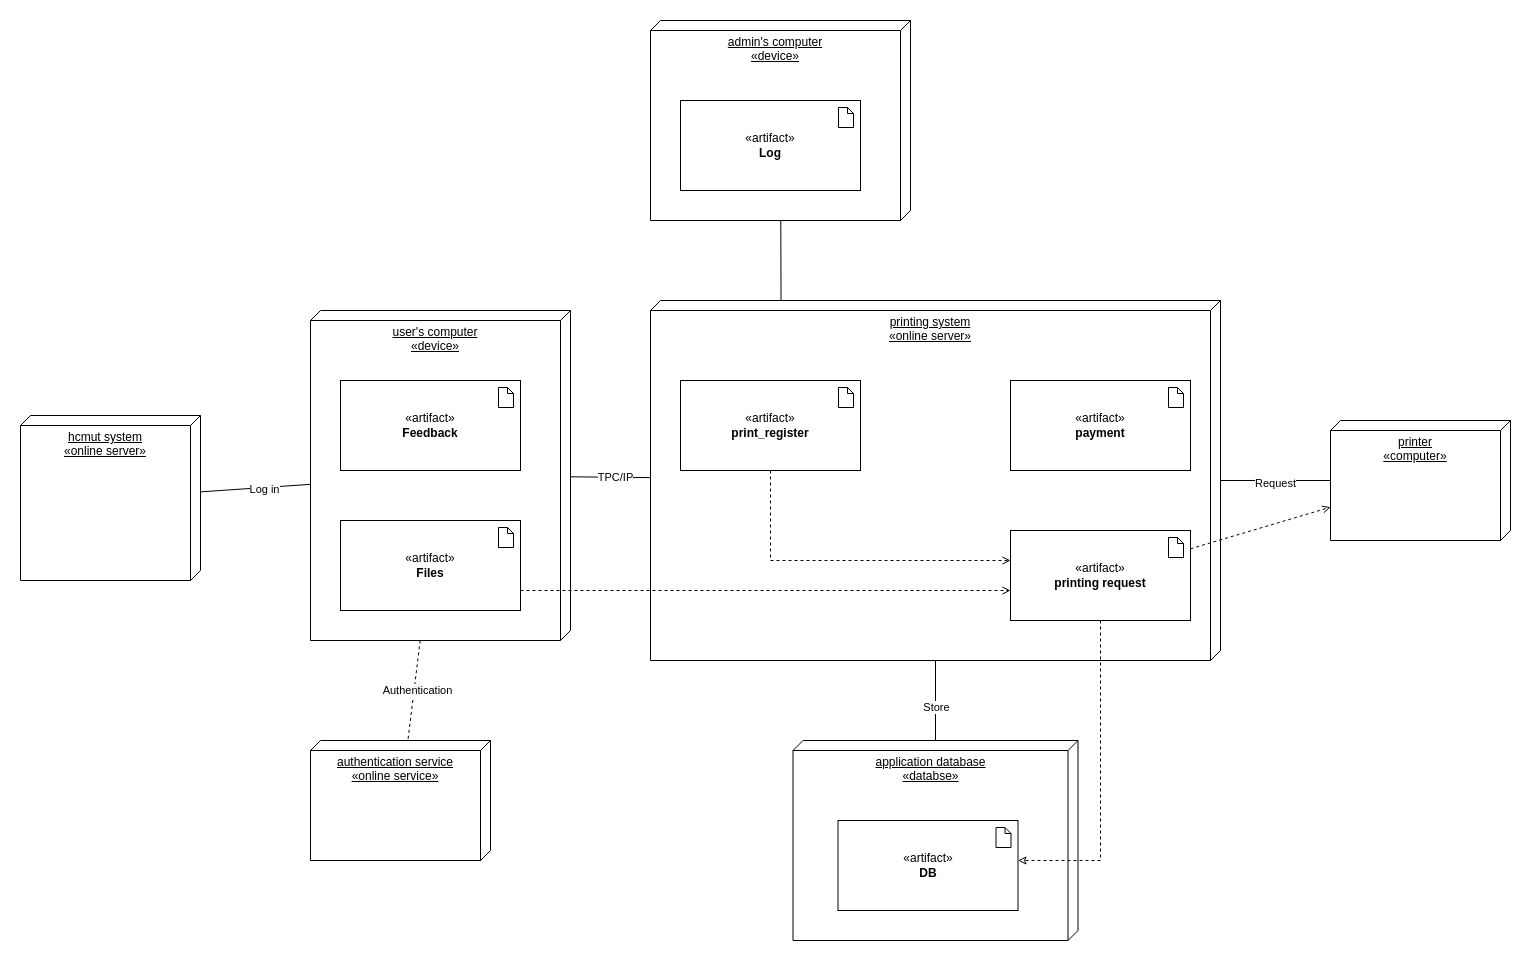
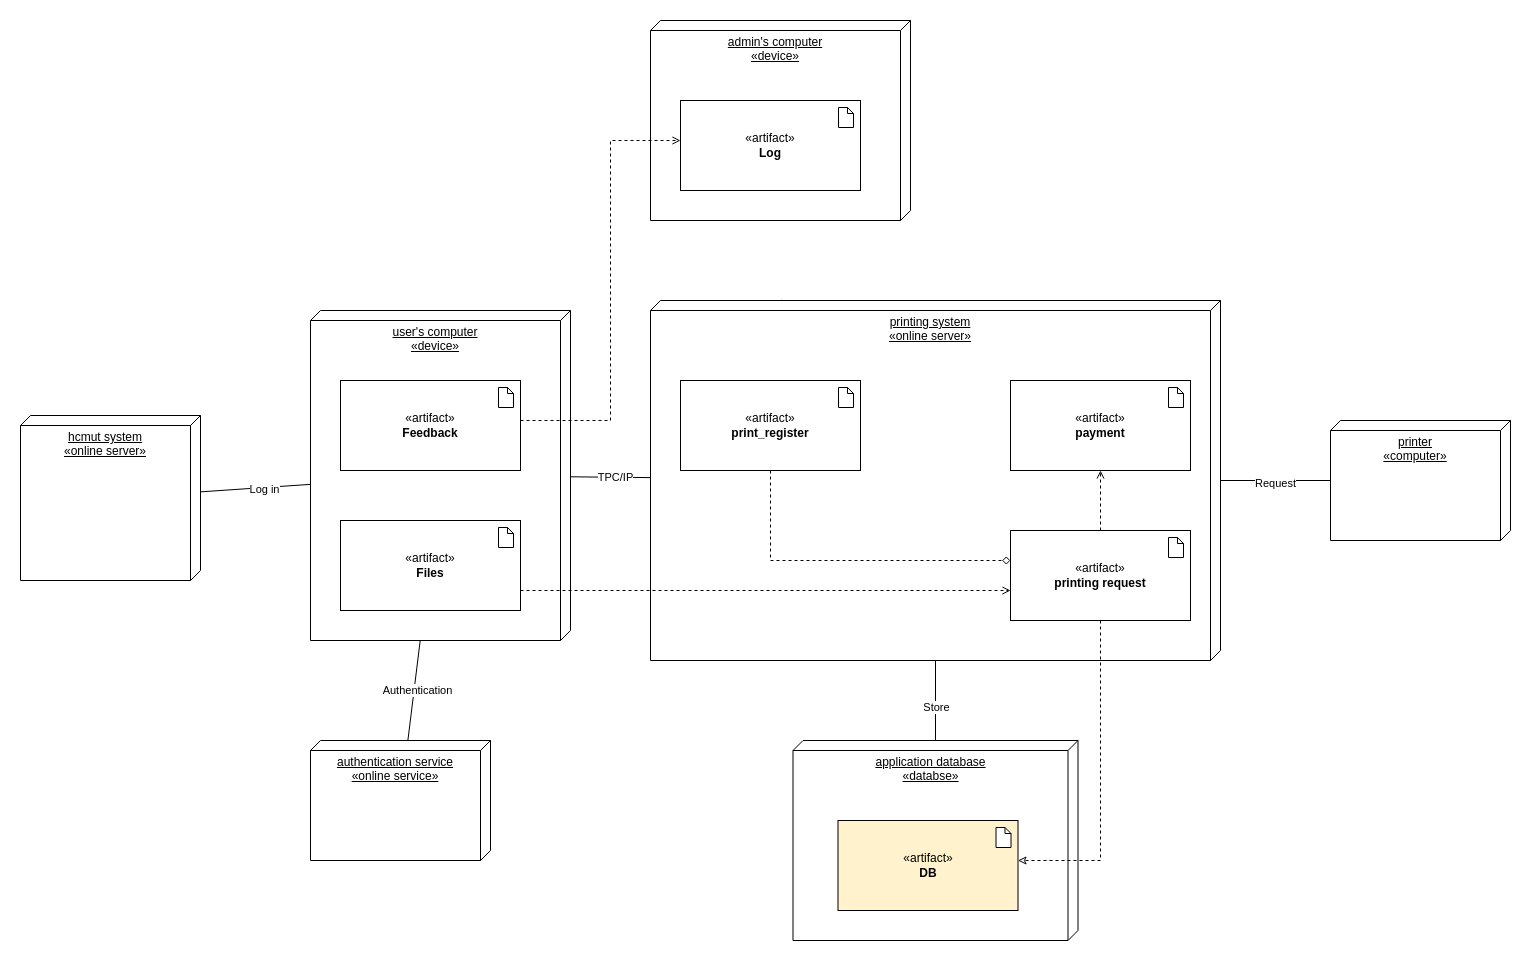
(781, 261) -> (782, 301)
none -> (611, 293)
(1259, 528) -> (1101, 502)
(1004, 561) -> (1001, 561)
(411, 718) -> (411, 718)
(928, 866) -> (928, 866)
